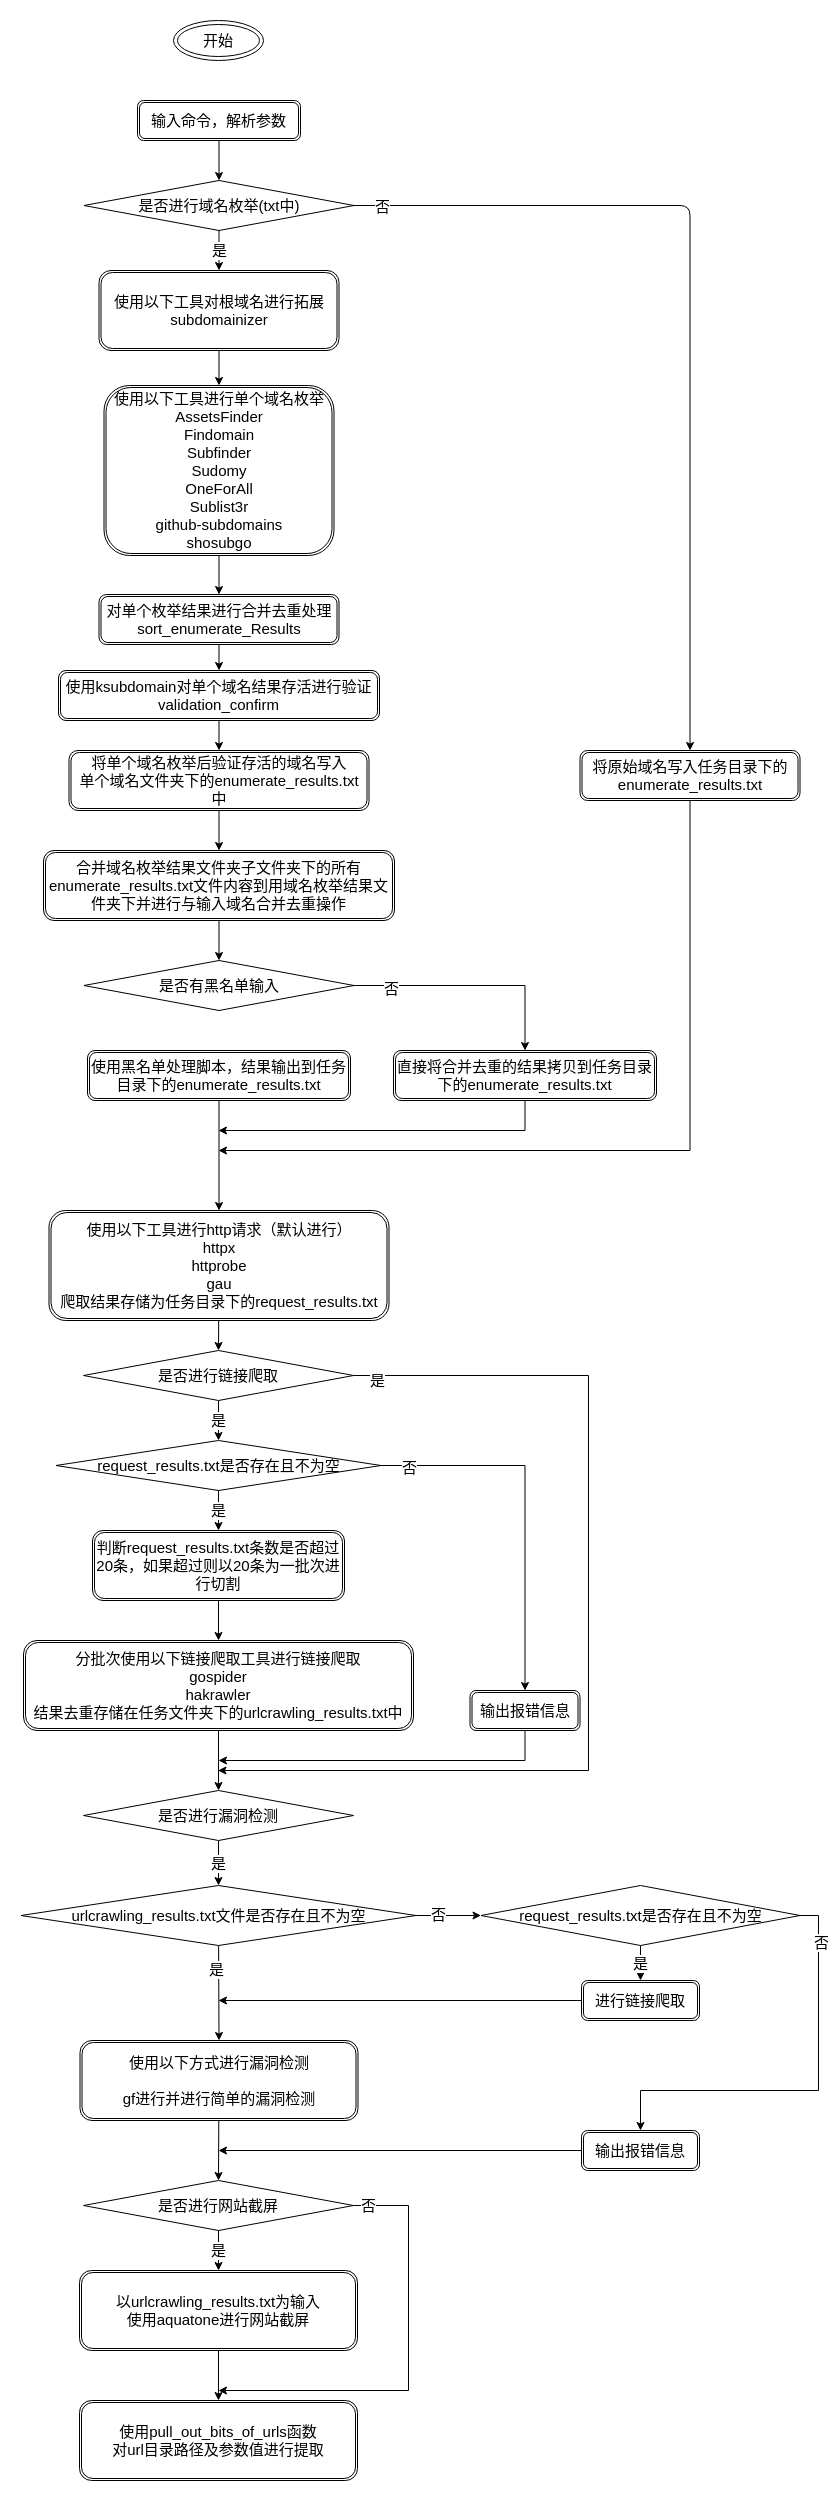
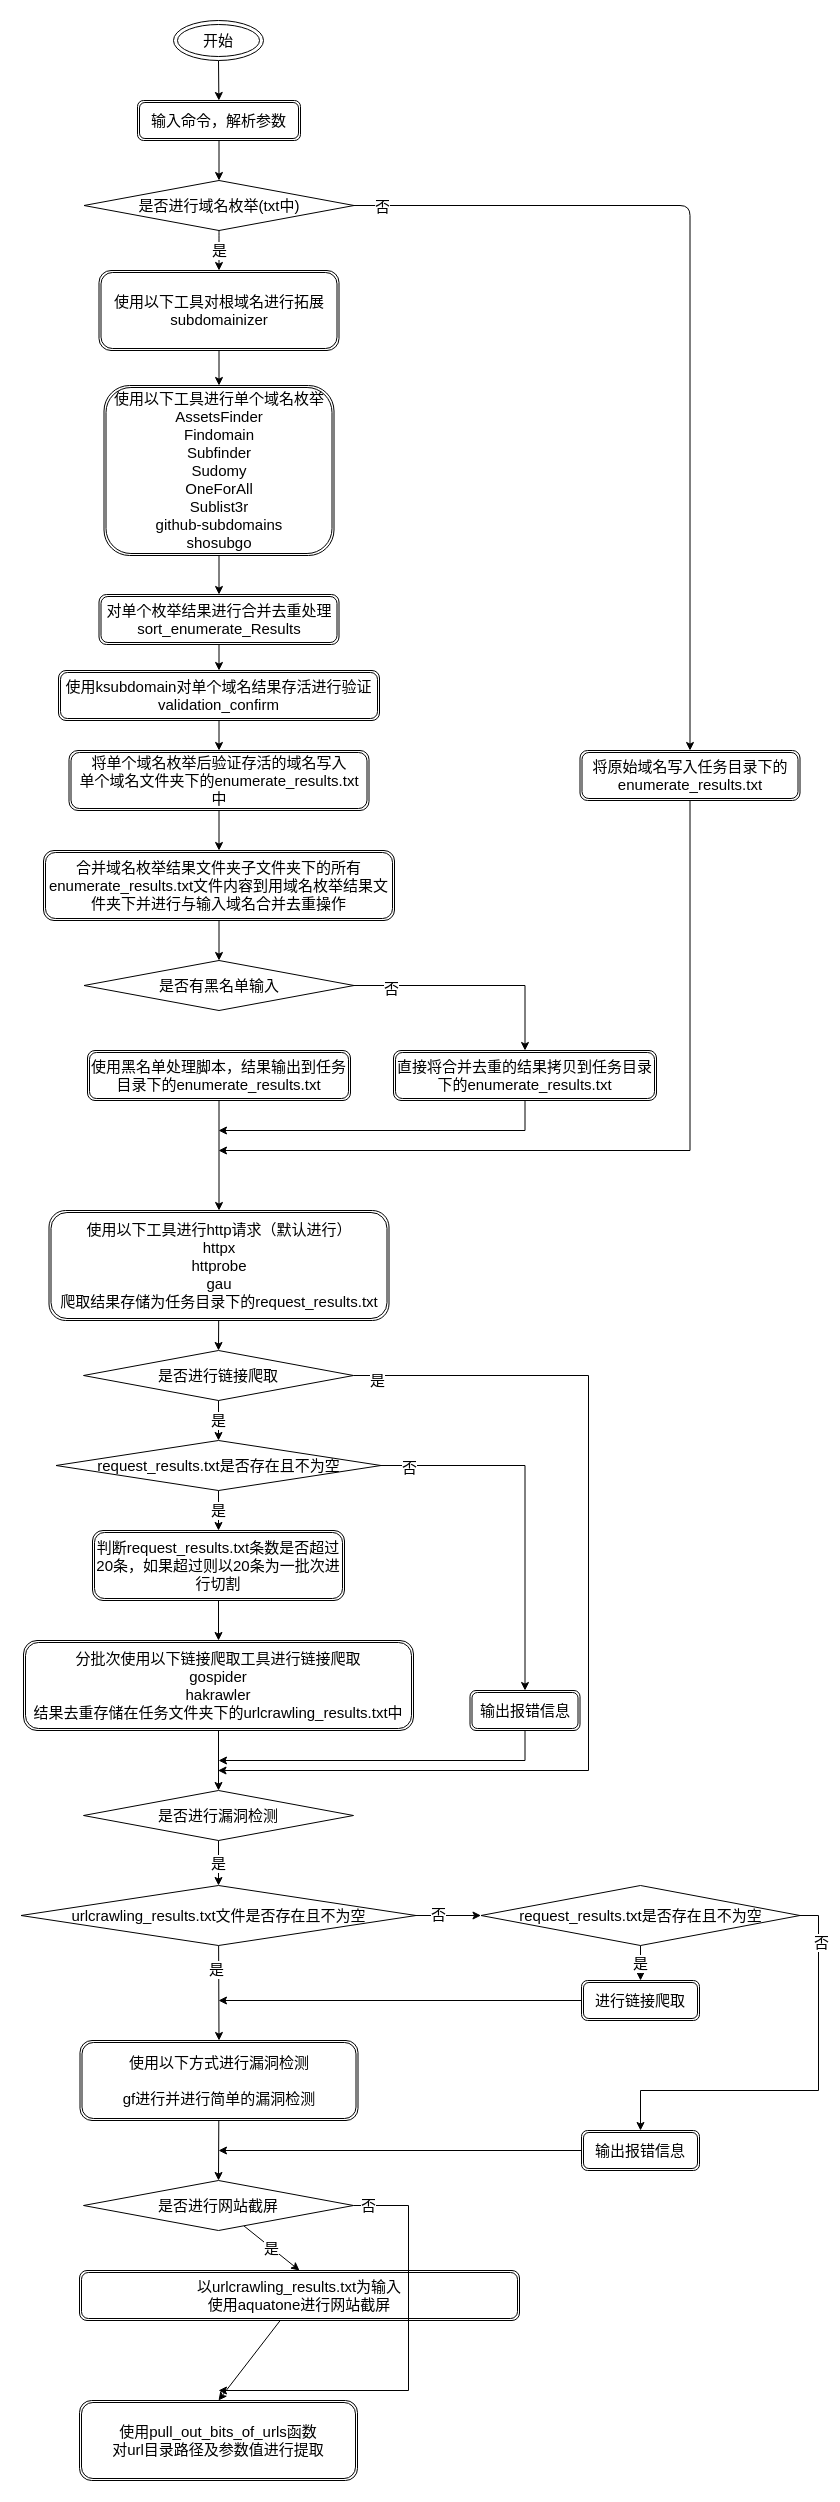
none -> (219, 77)
(219, 2311) -> (300, 2296)
